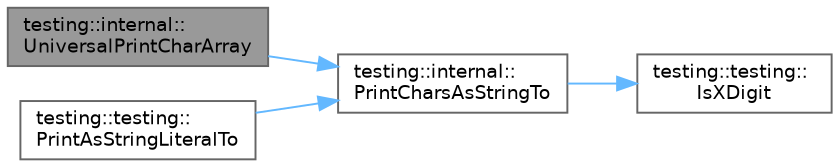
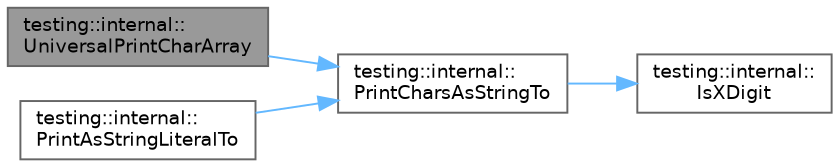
(734, 84) -> (734, 84)
(138, 130) -> (138, 130)
